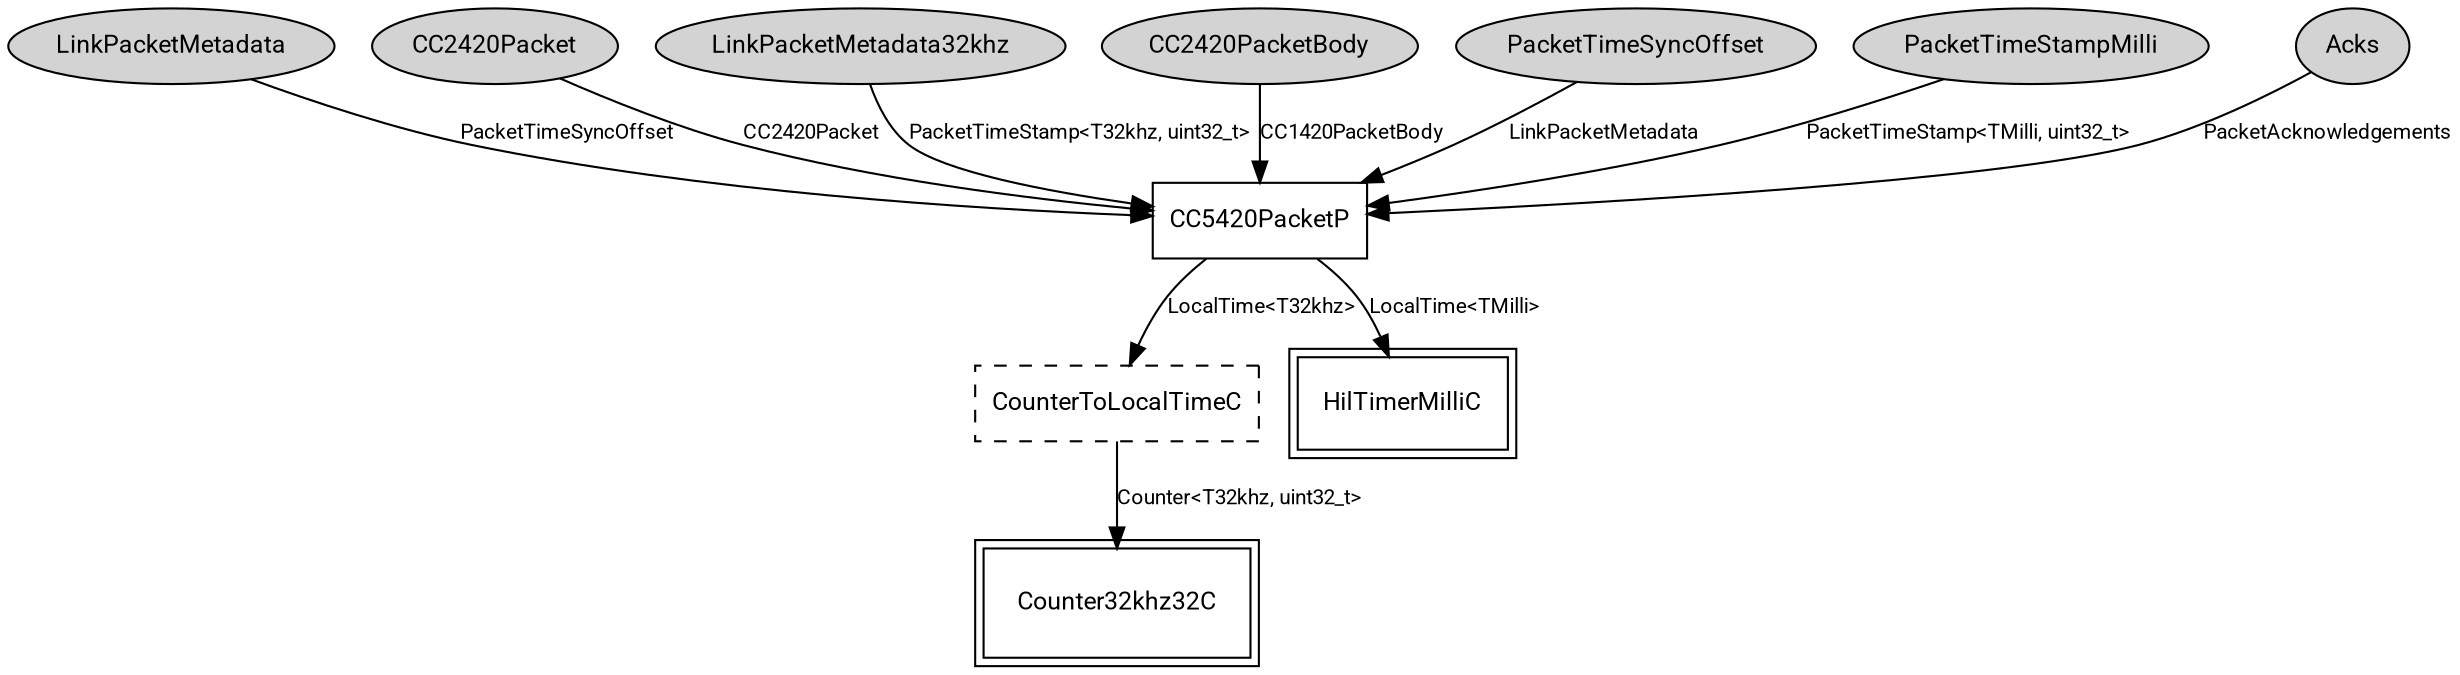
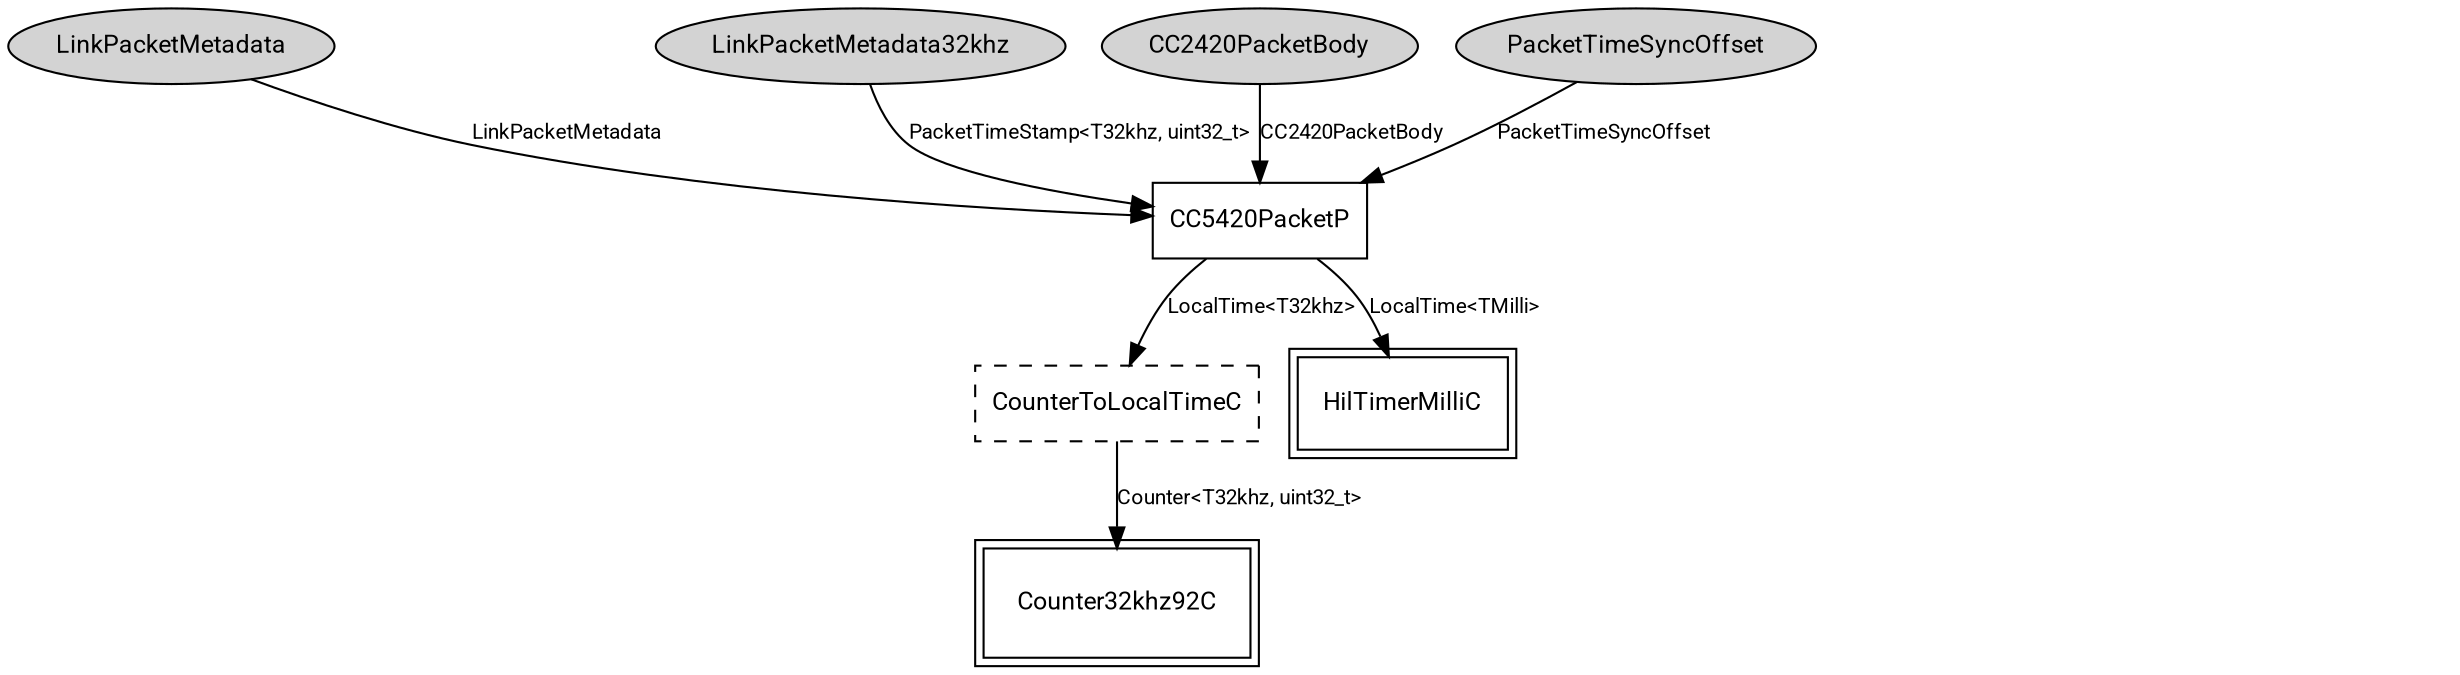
(495, 46) -> none
(2031, 46) -> none
(2353, 46) -> none
(568, 133) -> (568, 133)
(1352, 133) -> (1352, 133)
(1605, 133) -> (1605, 133)
(1117, 603) -> (1117, 603)
